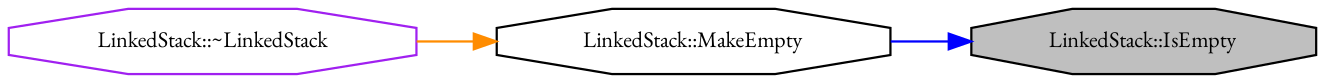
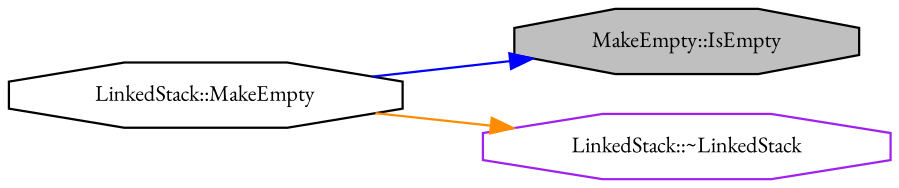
(445, 41) -> (433, 119)
(1144, 41) -> (687, 41)
